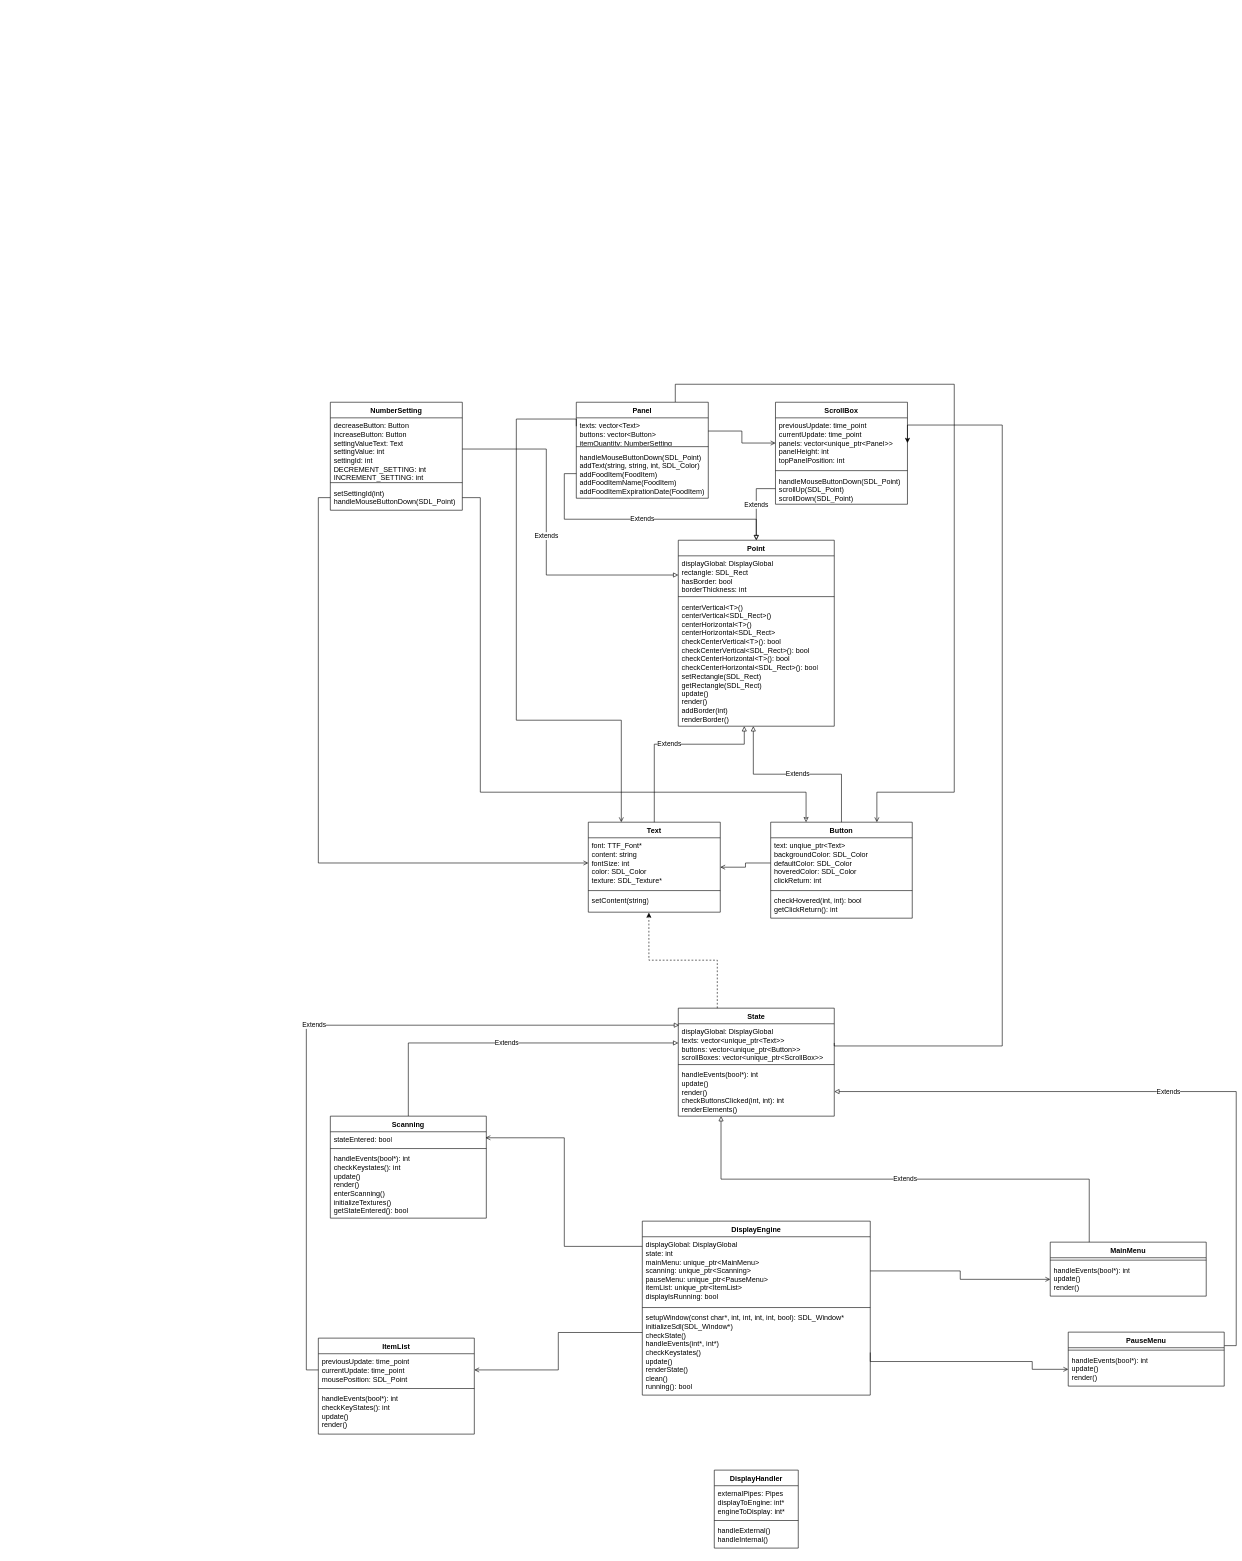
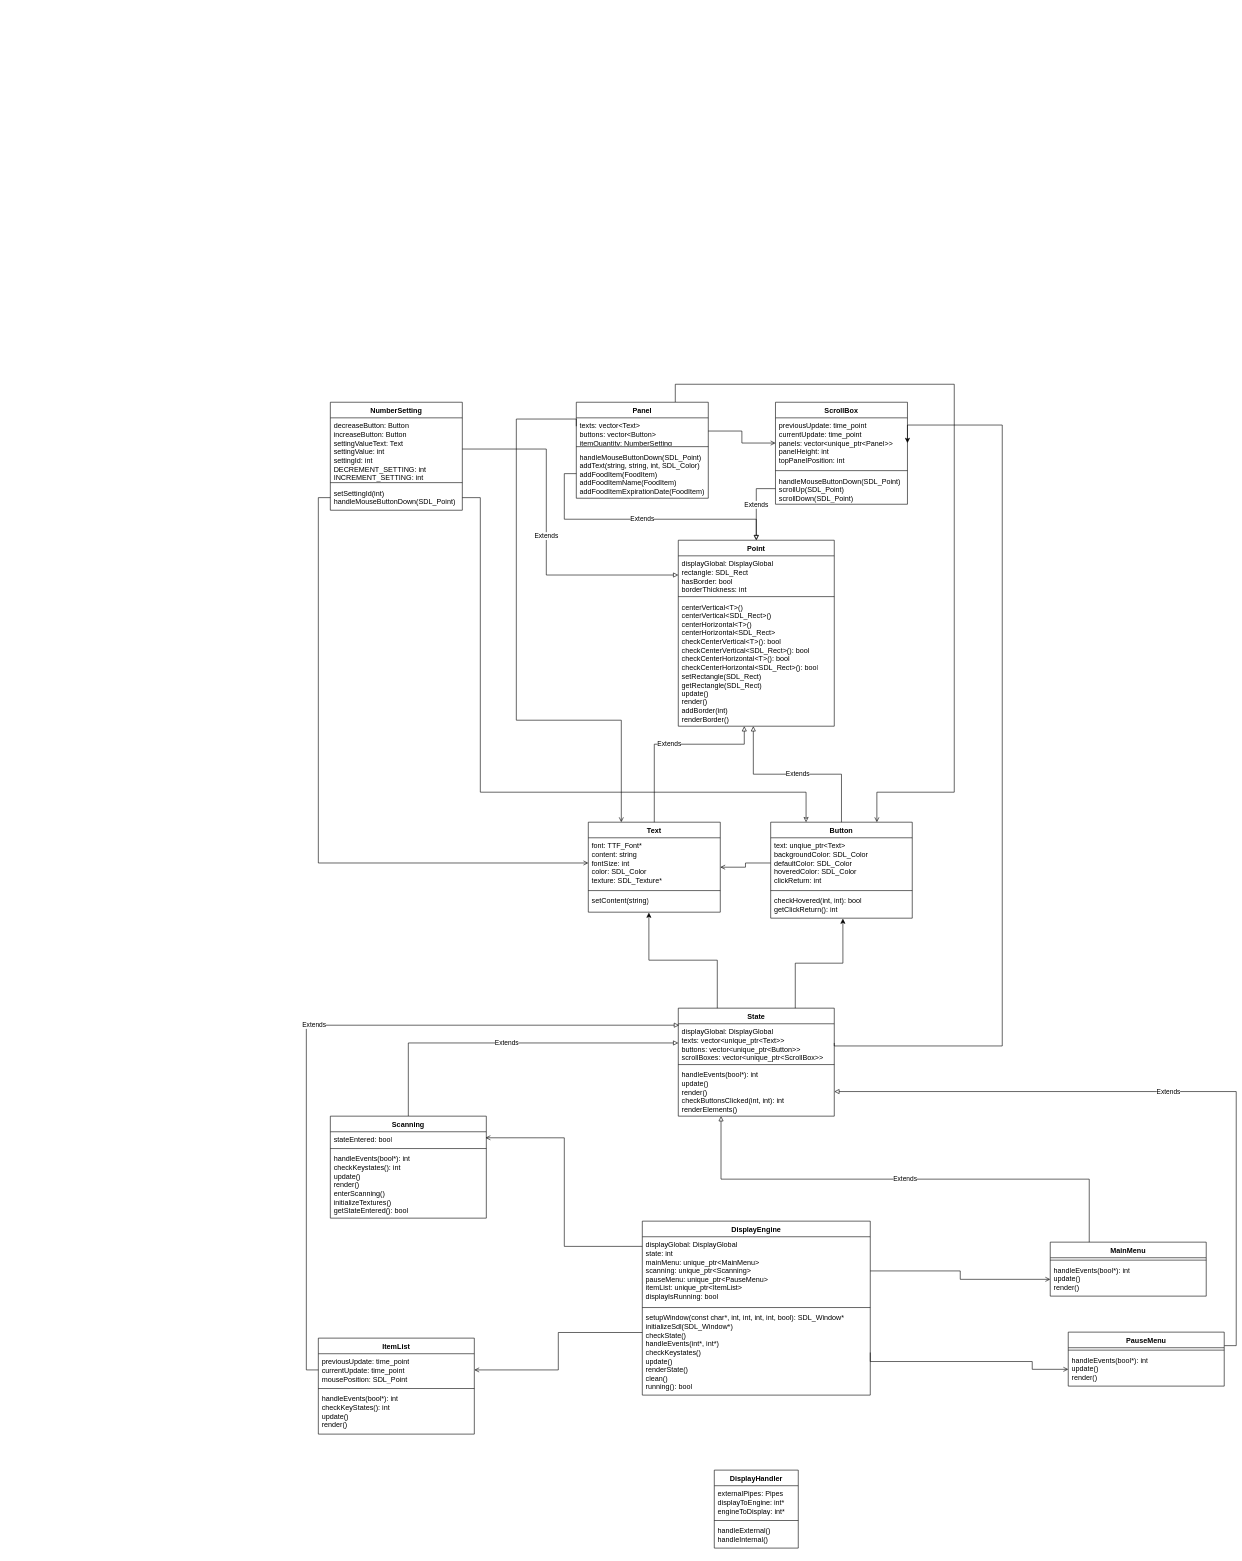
(685, 960) -> (685, 960)
none -> (795, 963)
